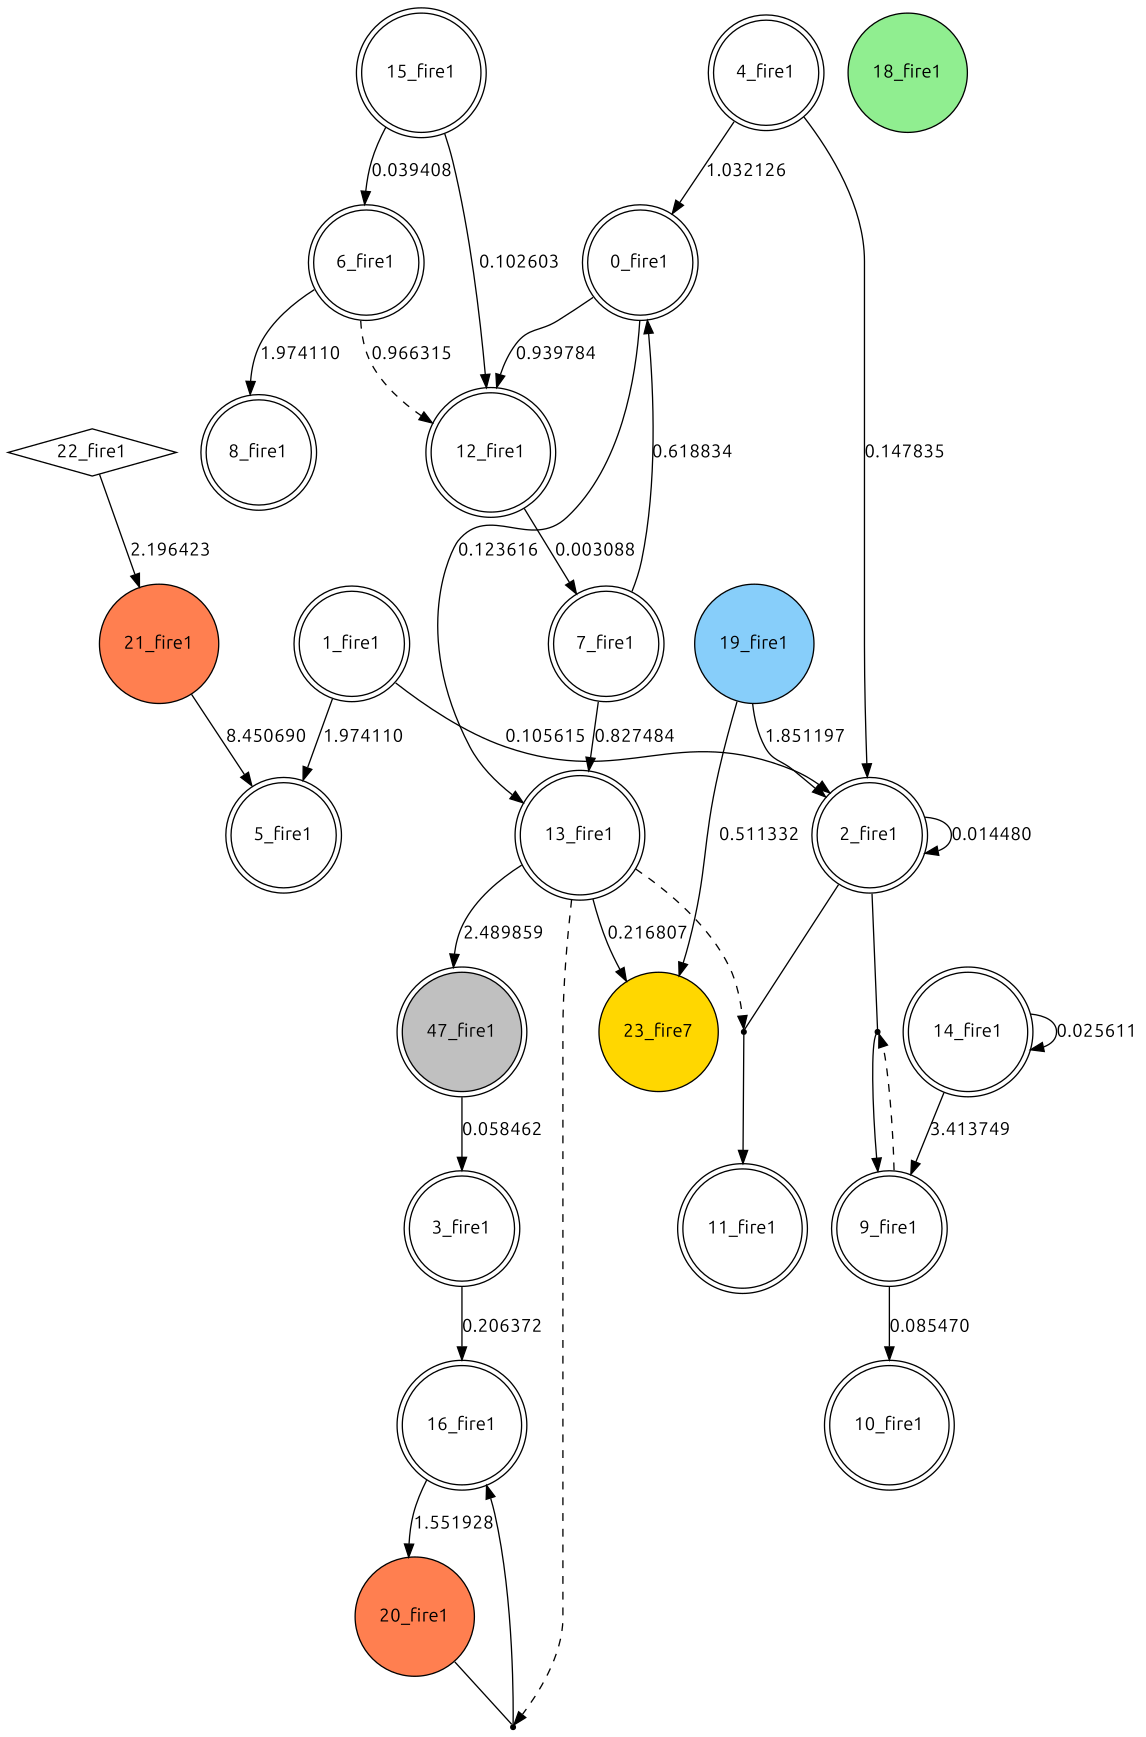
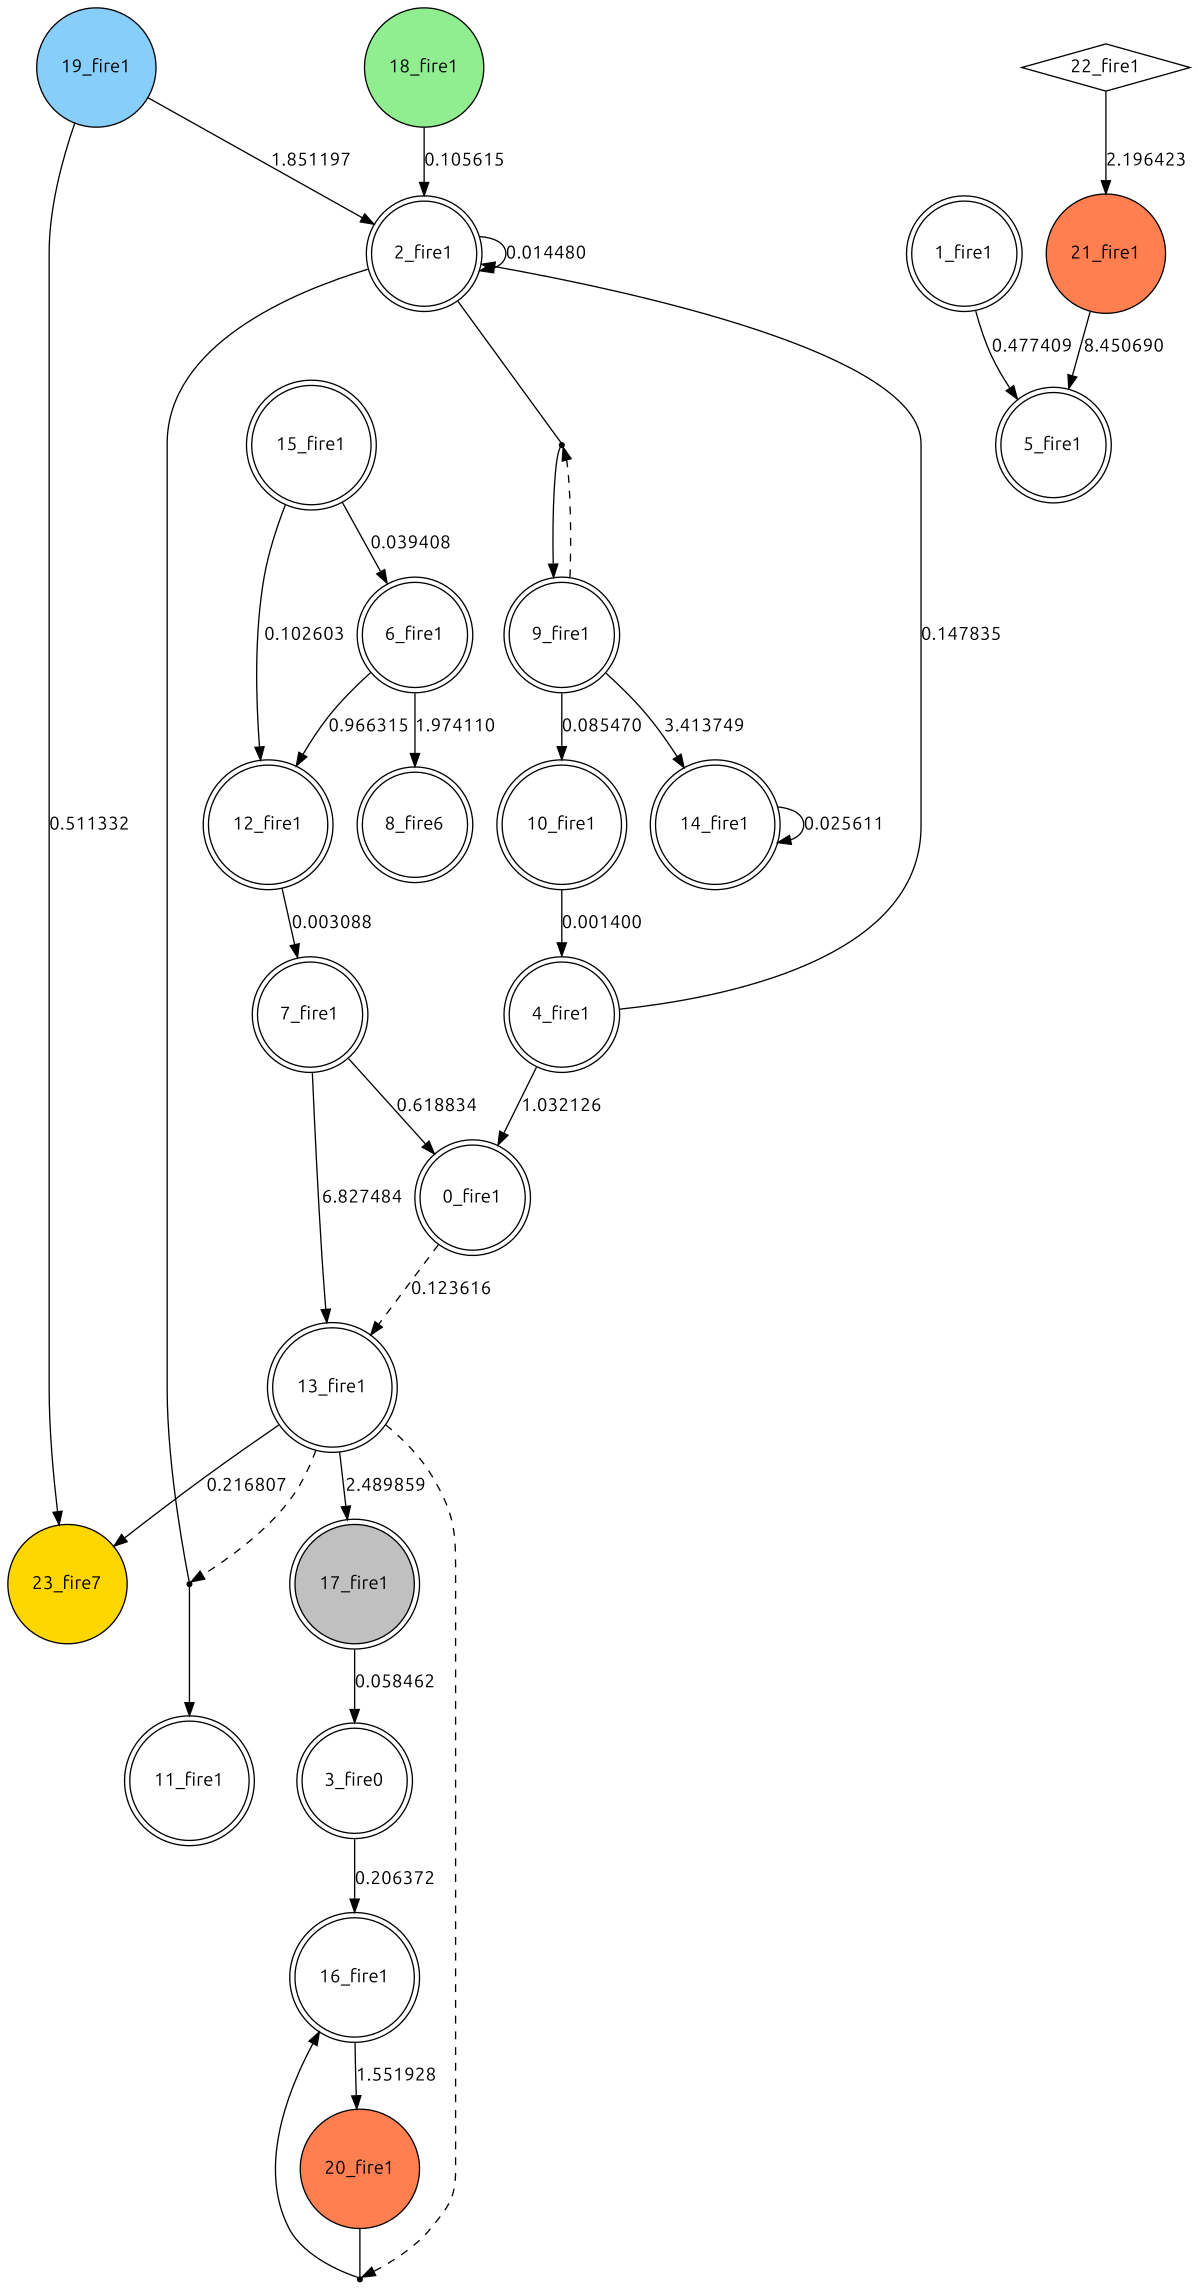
(539, 329) -> none
(379, 375) -> (333, 711)
(259, 452) -> (415, 825)
(480, 527) -> (408, 1285)
(364, 737) -> (1032, 347)
(635, 737) -> (363, 1198)
(601, 761) -> (424, 155)
none -> (562, 916)
(462, 1032) -> (355, 1584)
(930, 1127) -> (644, 712)
(462, 1229) -> (355, 1781)
